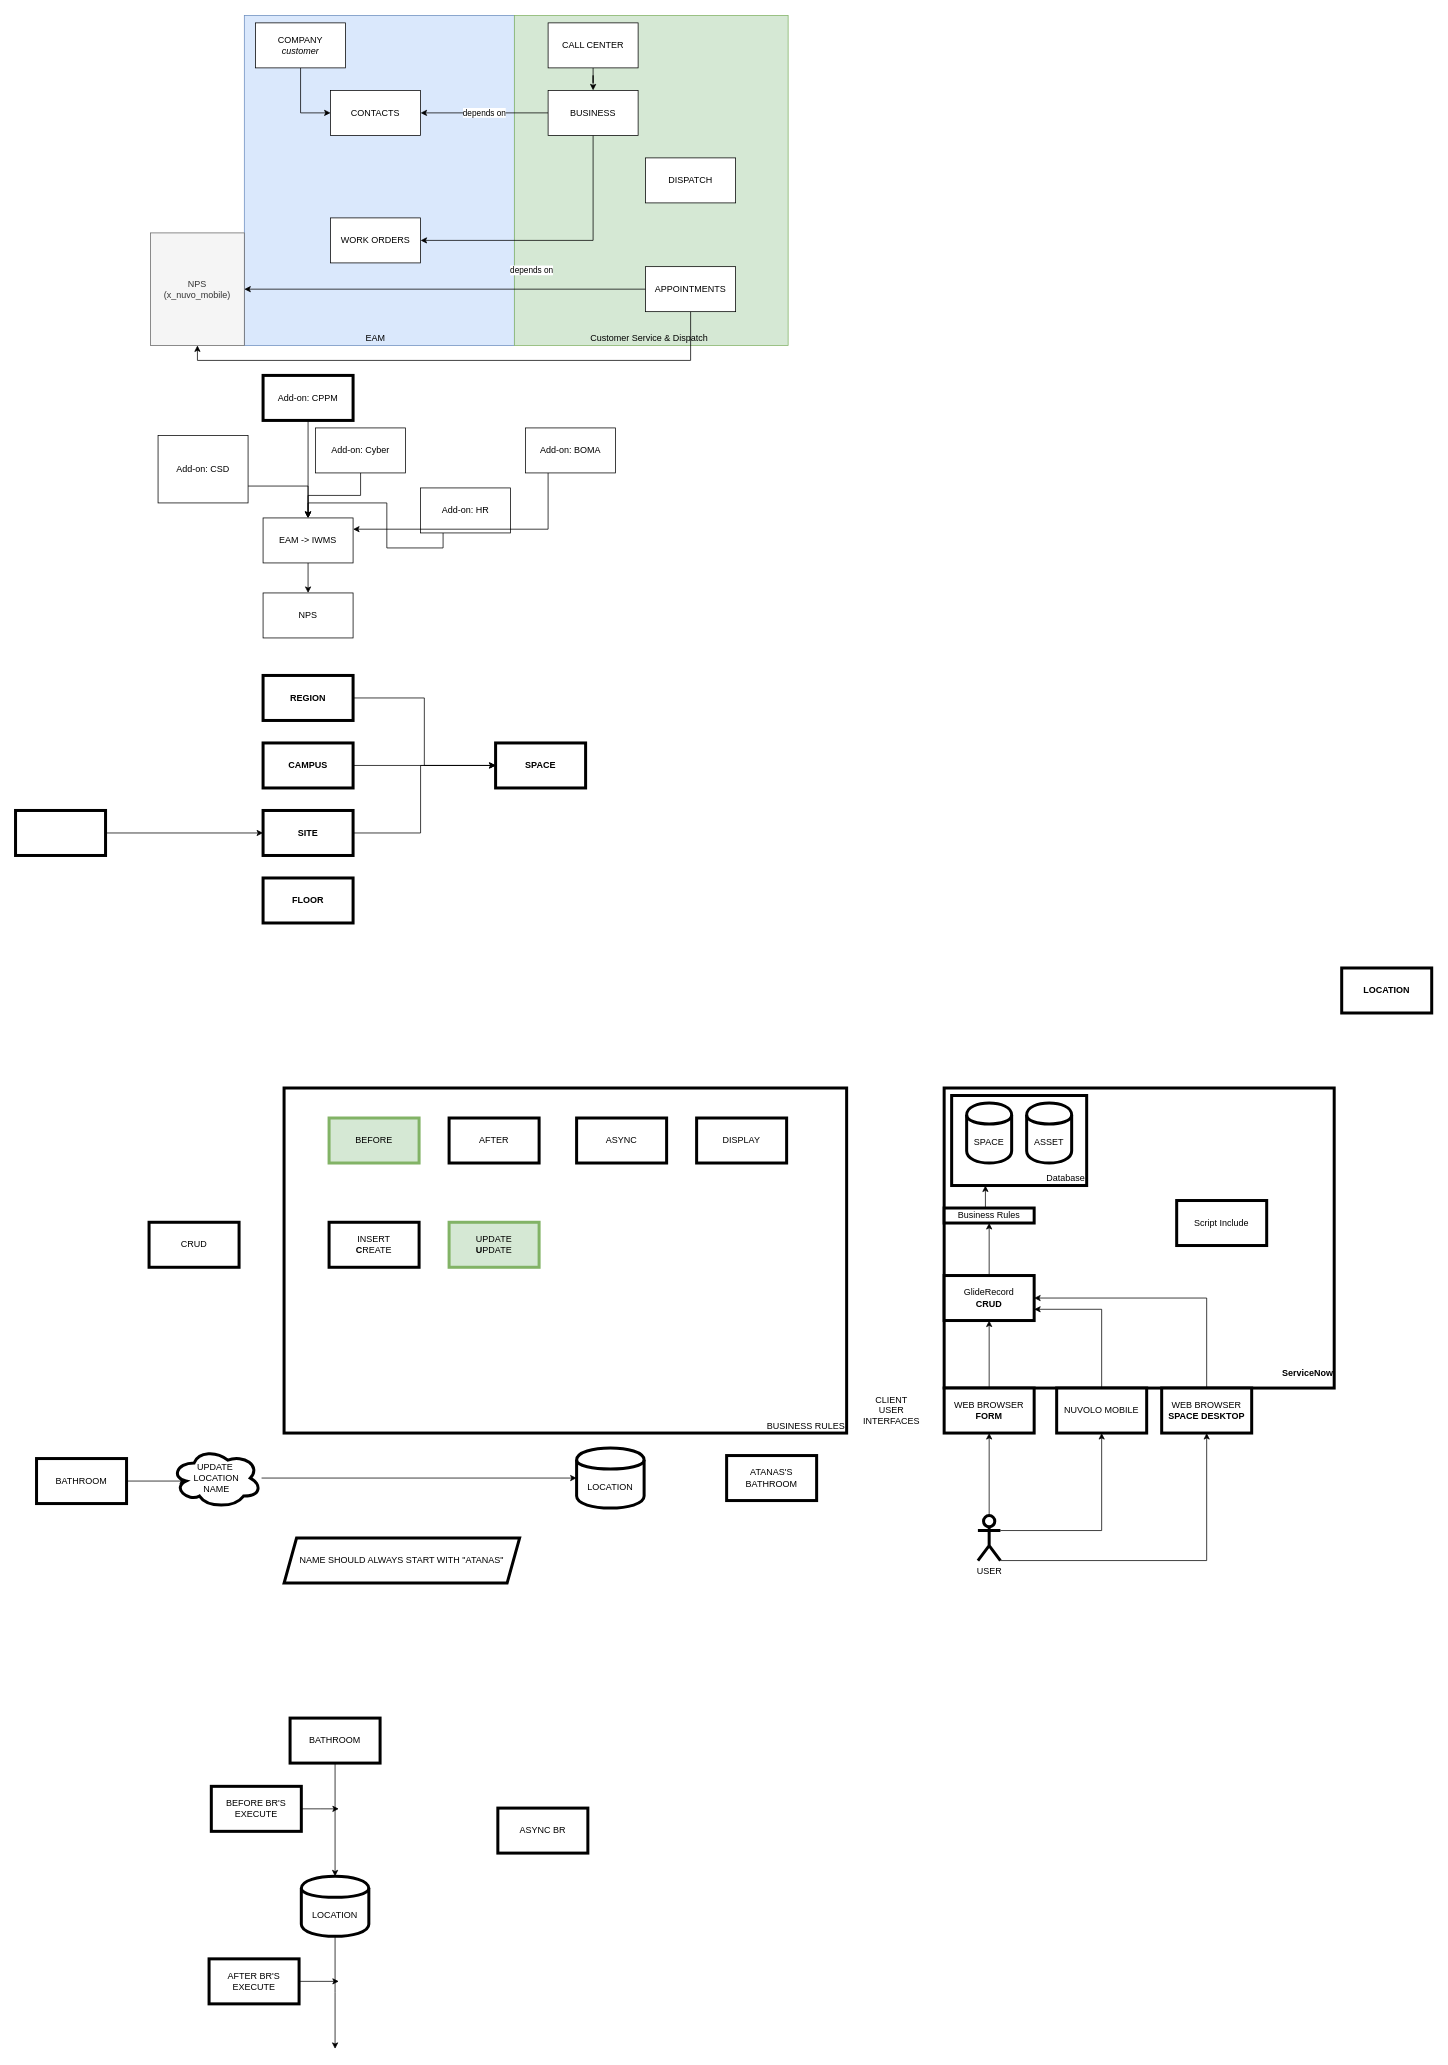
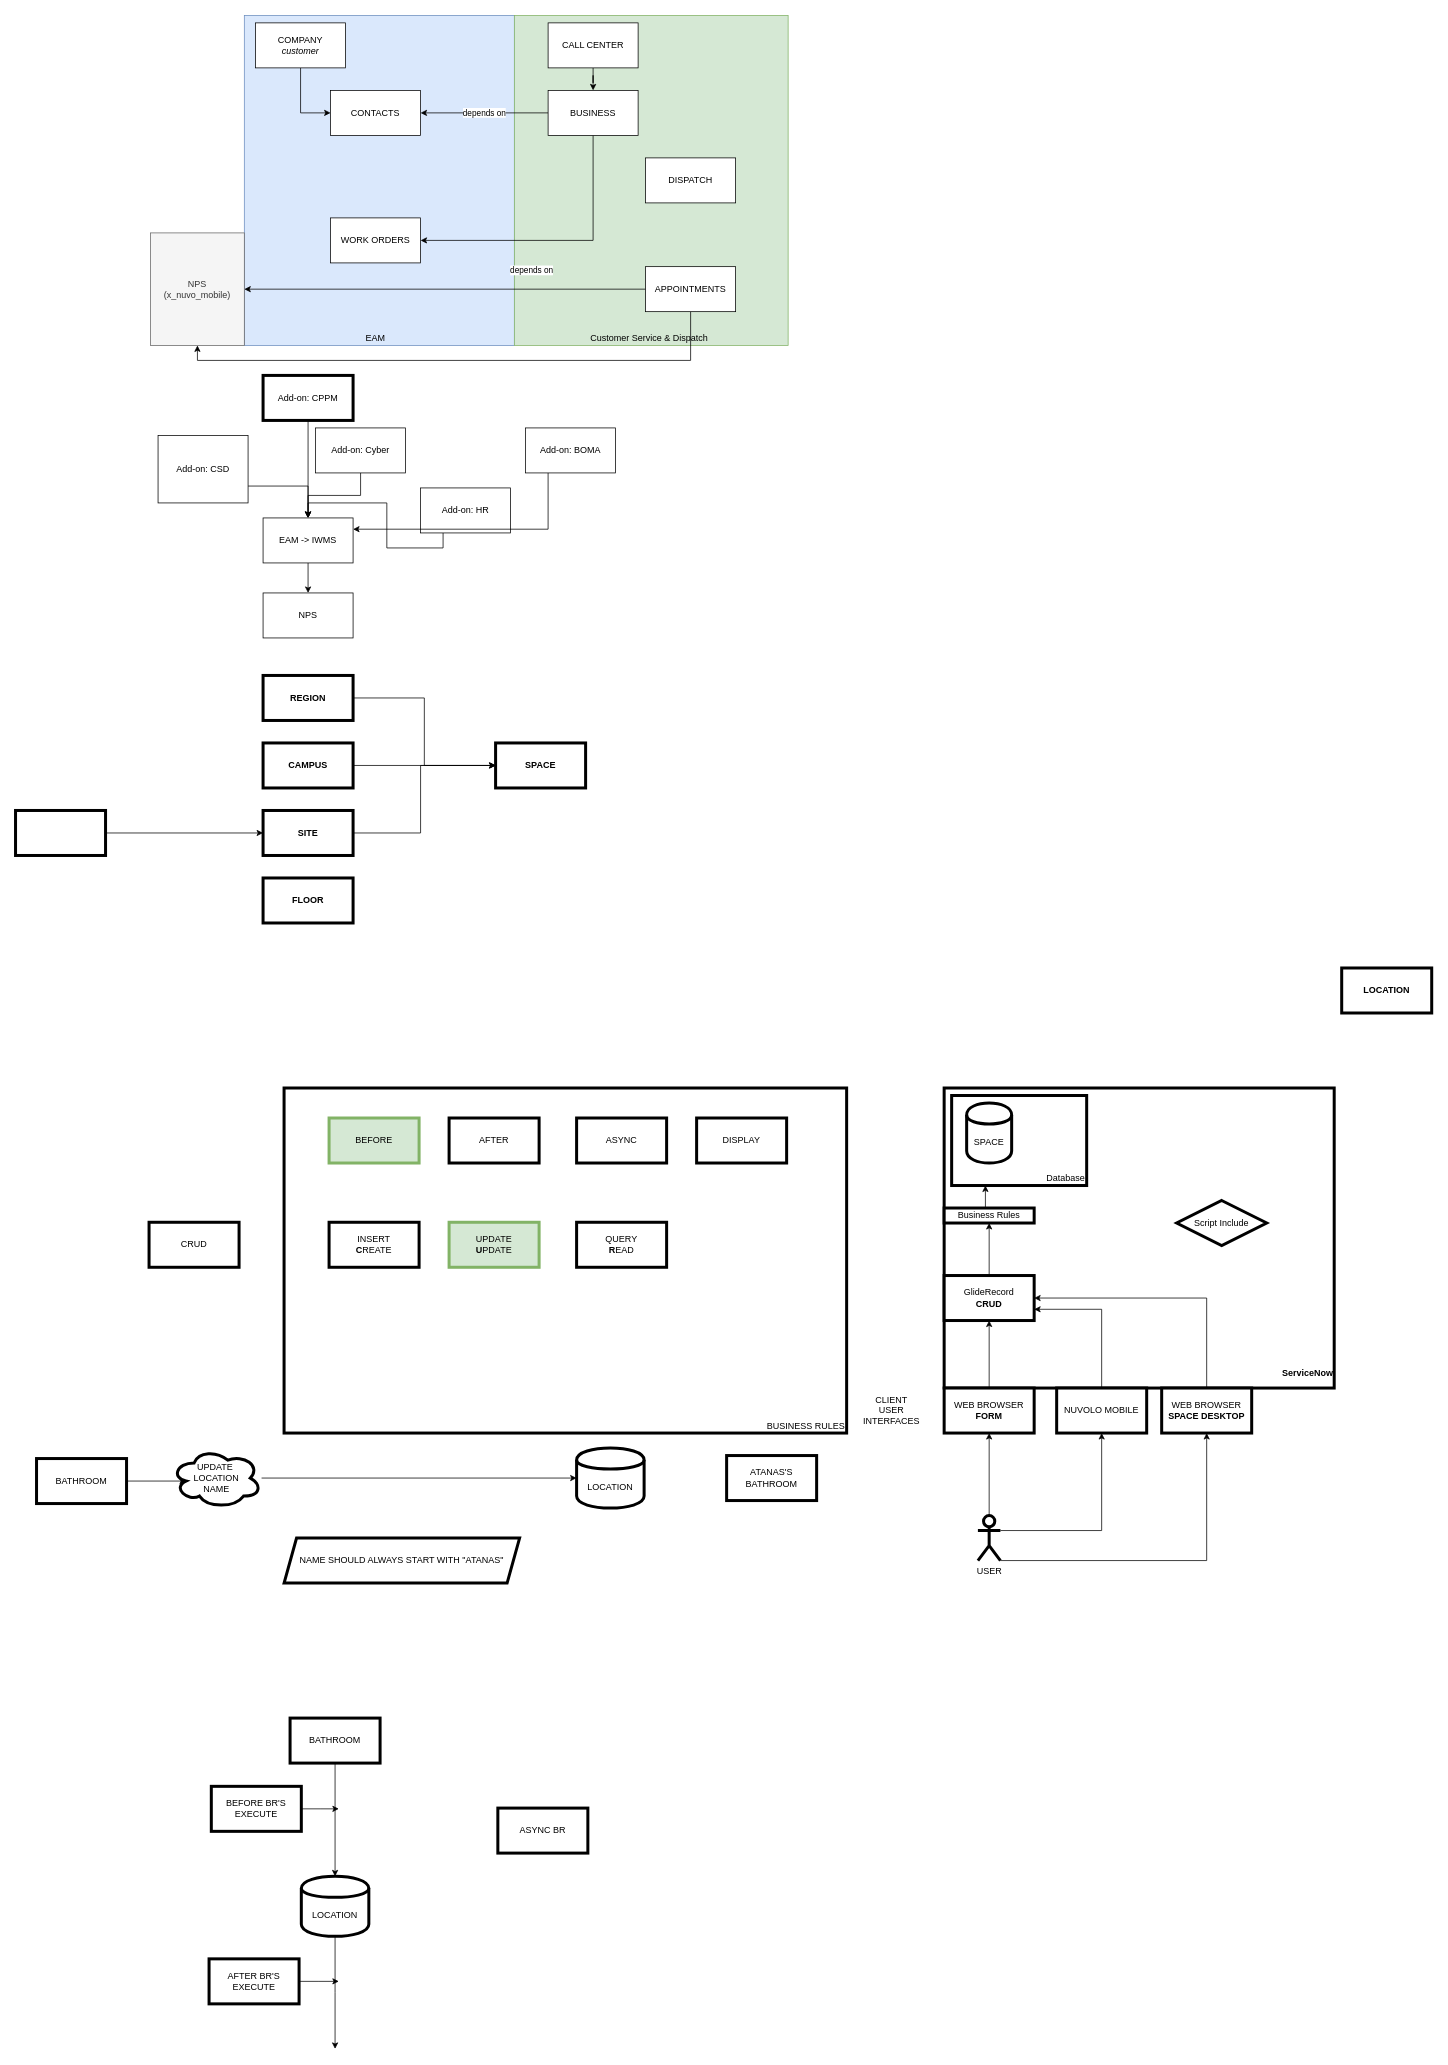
(1049, 1133) -> none
(1221, 1223) -> (1221, 1223)
none -> (621, 1245)
